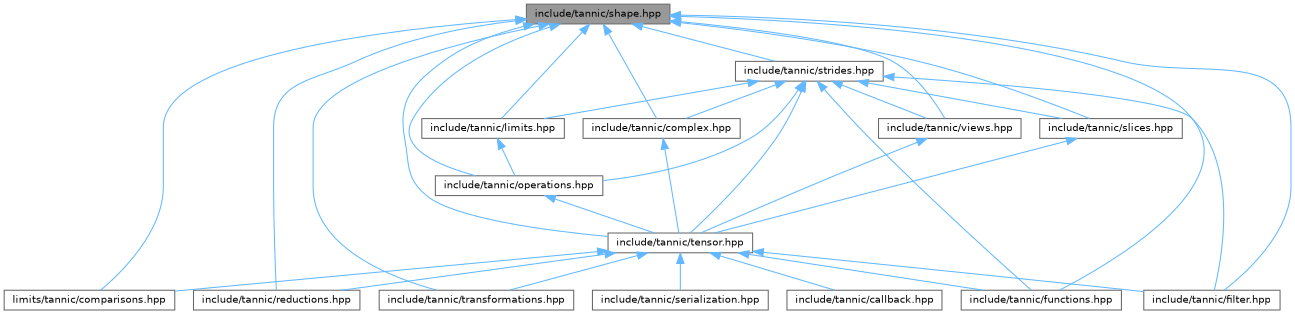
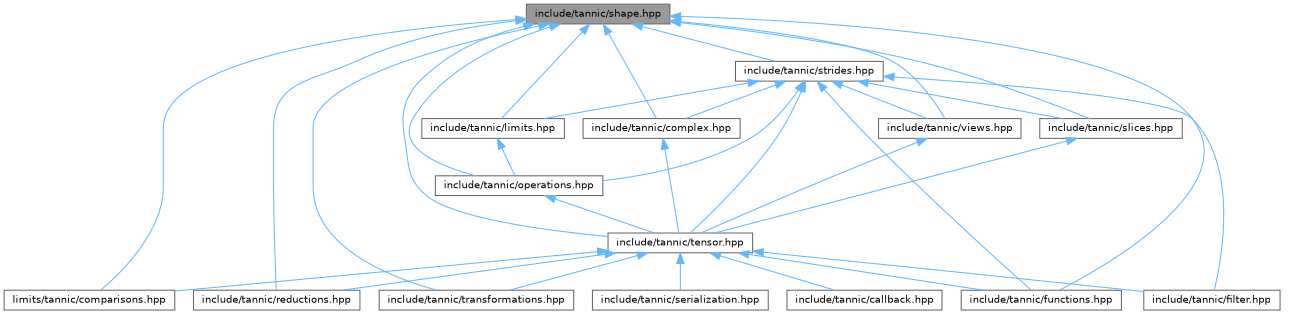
(1095, 56) -> none
